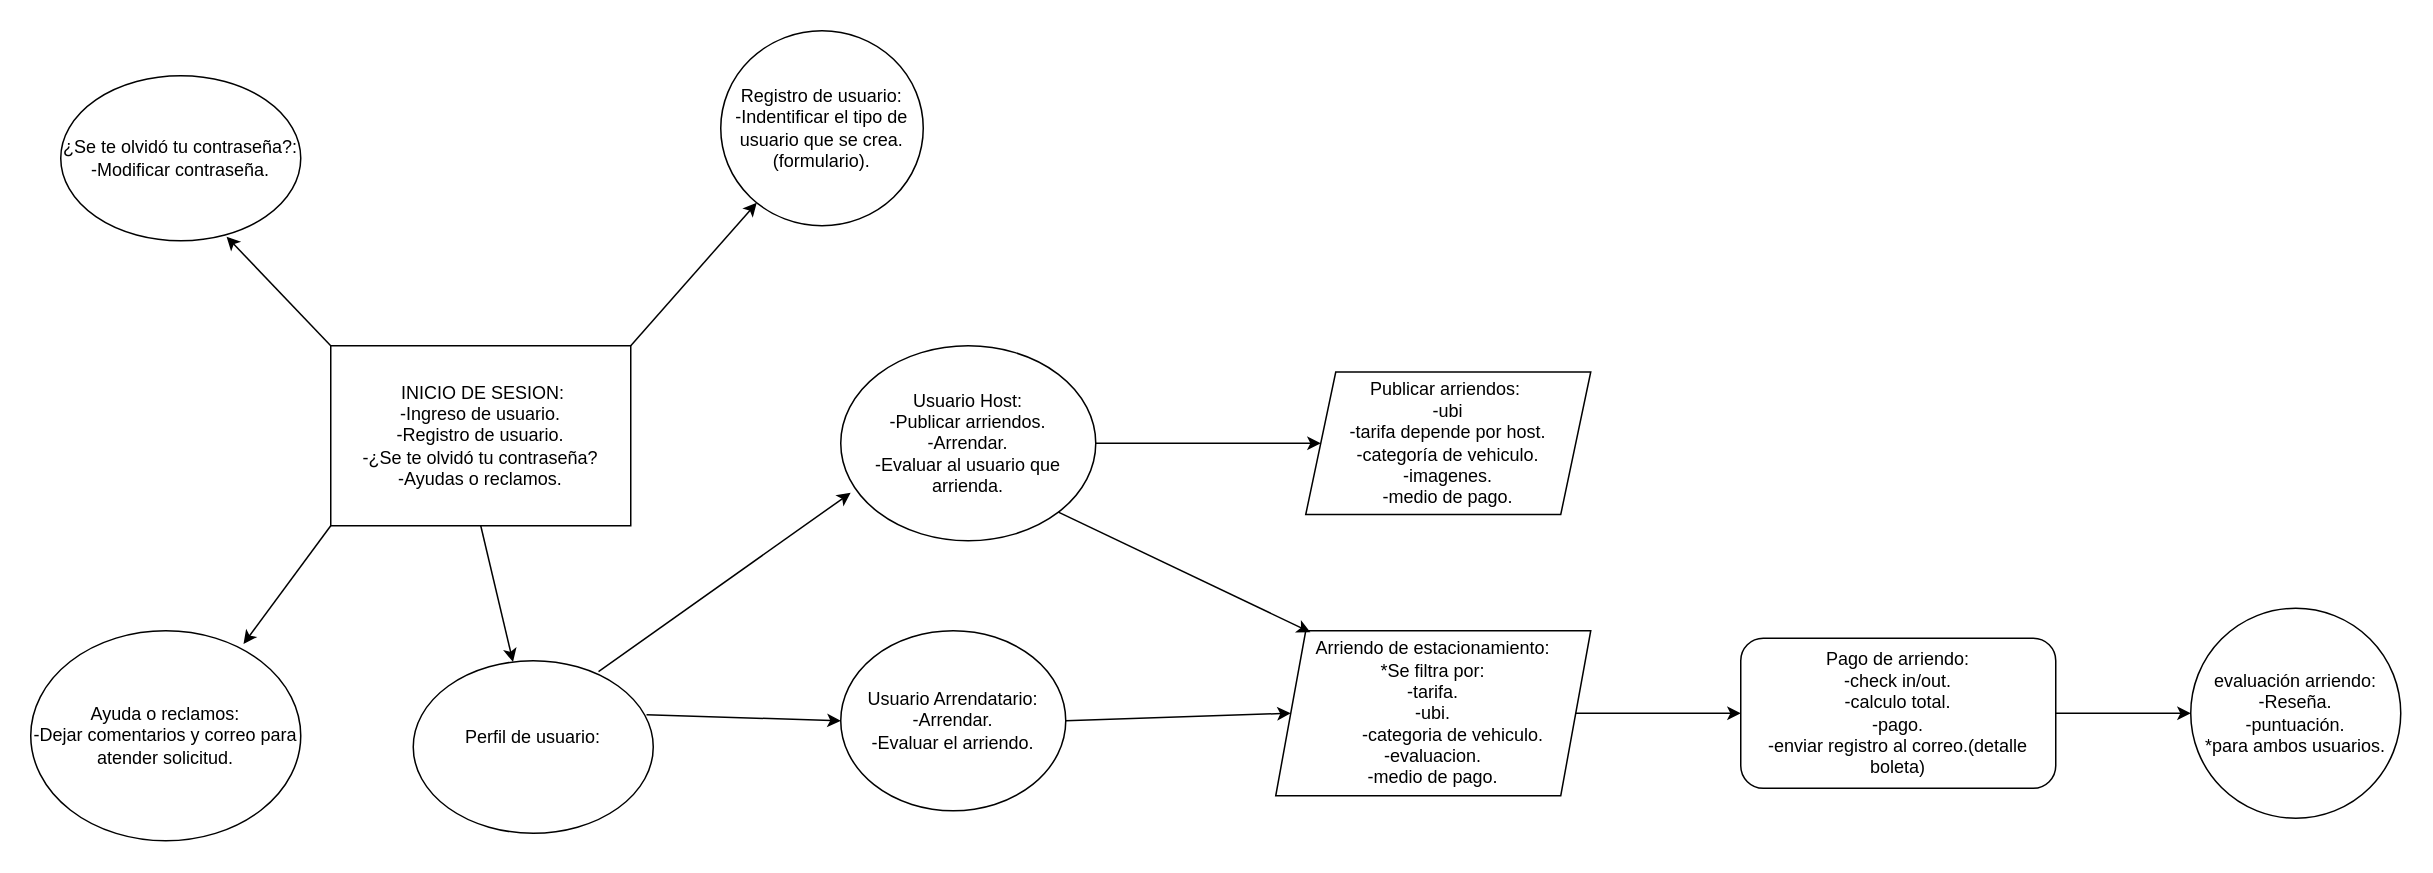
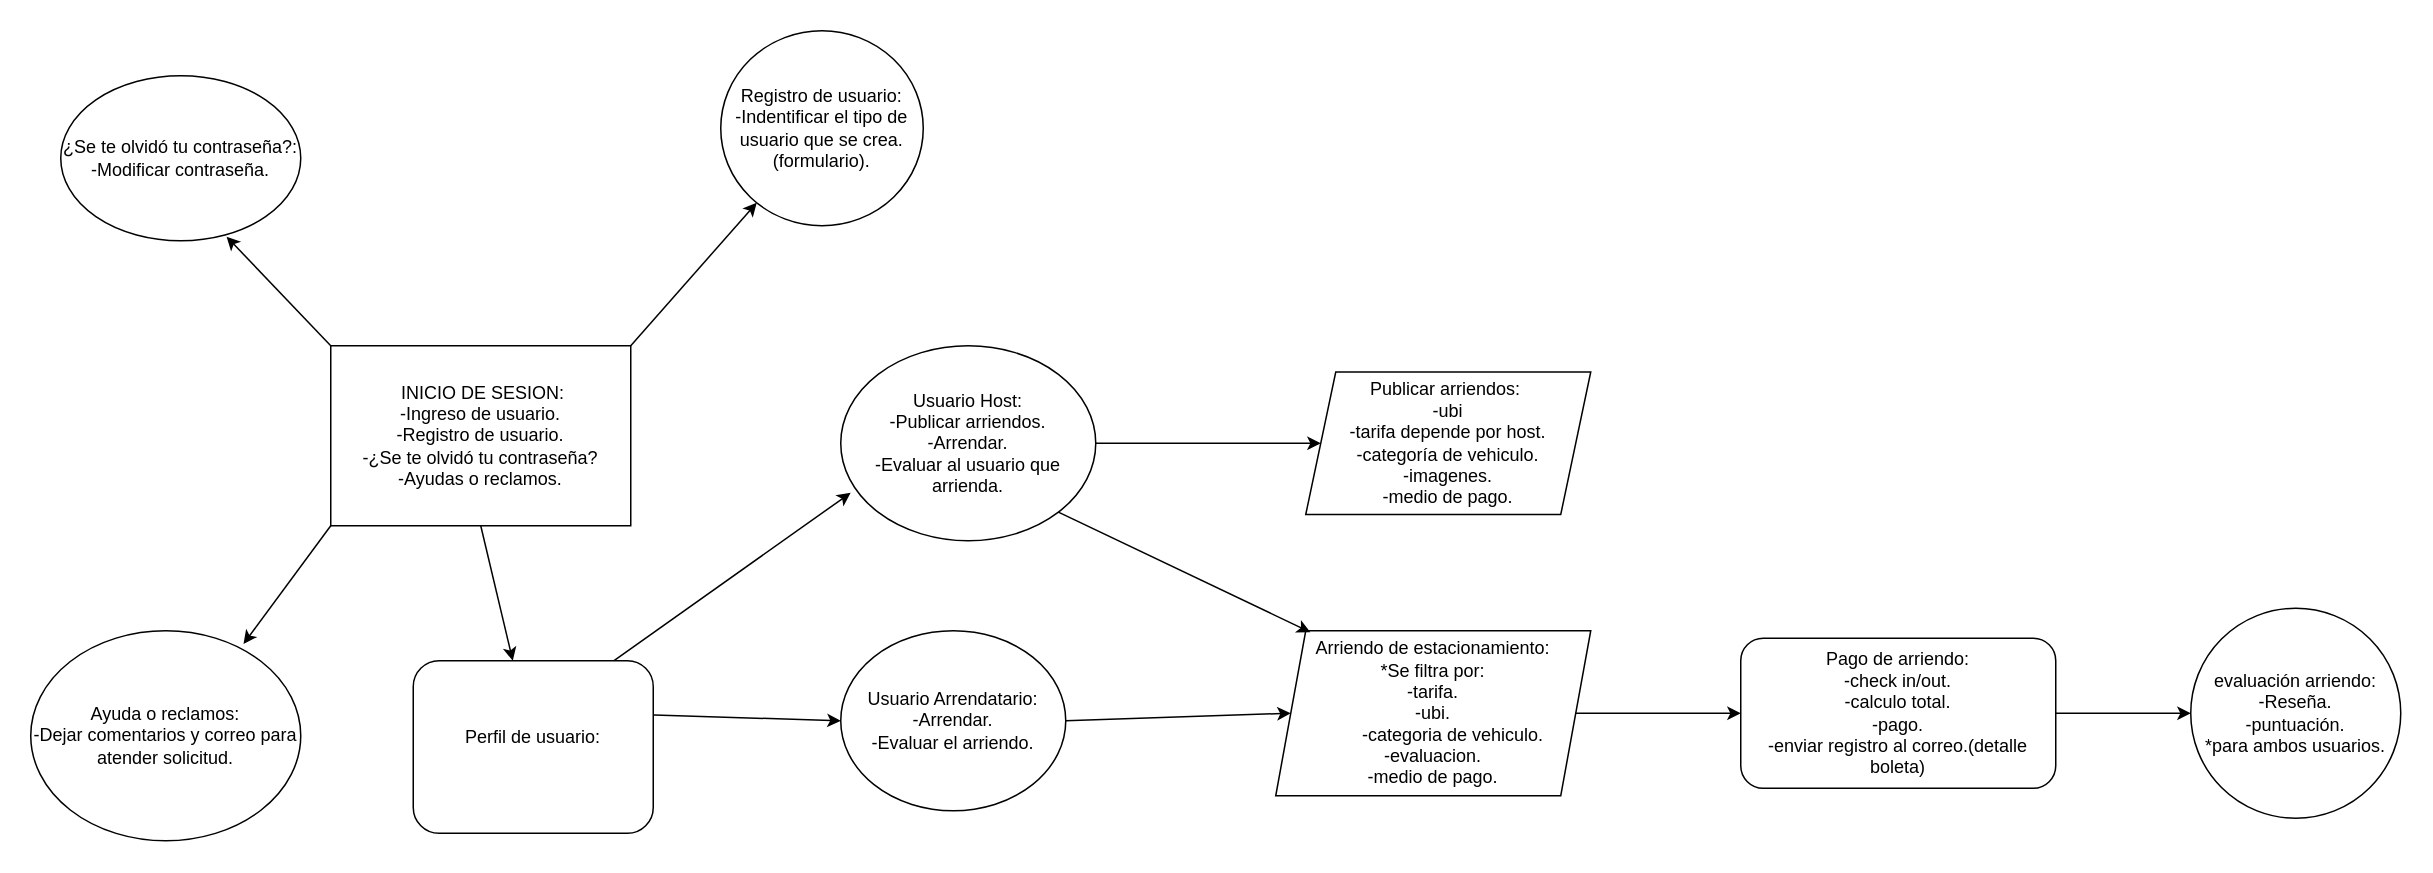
(533, 747) -> (533, 747)
